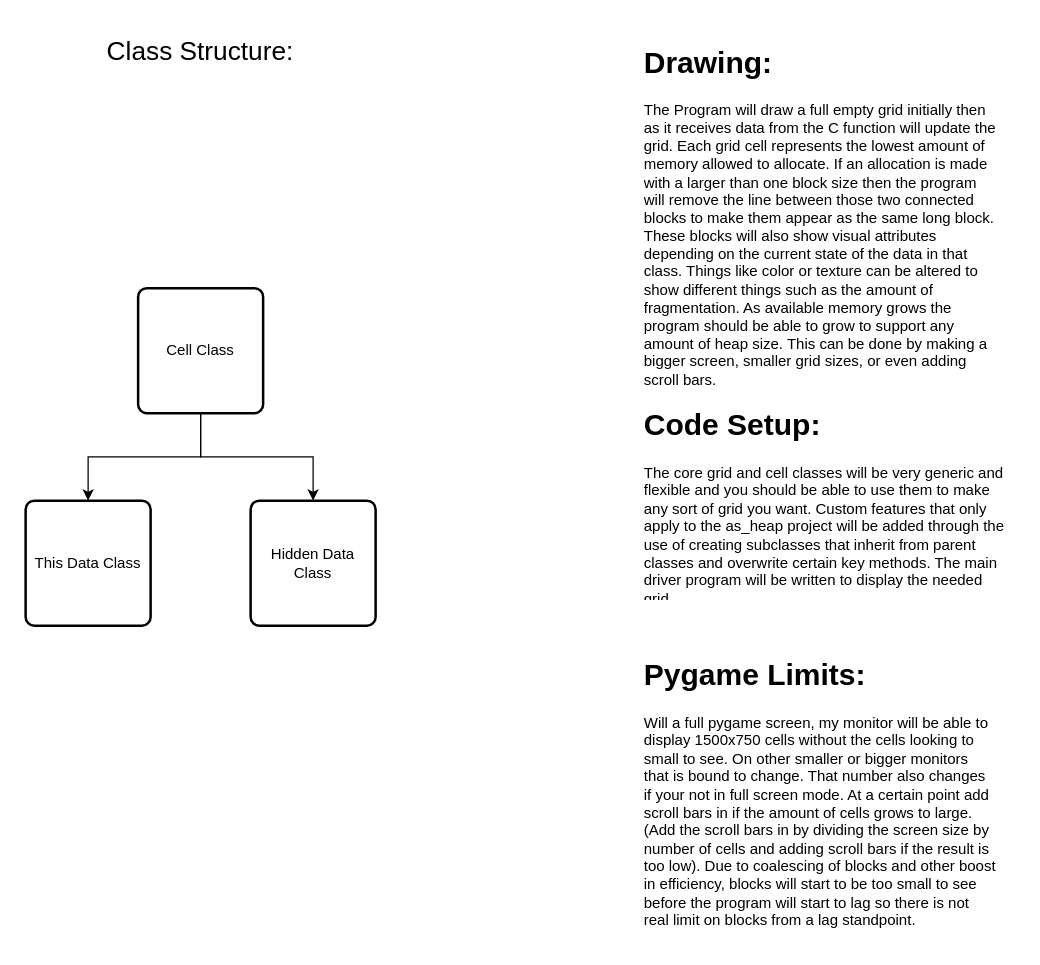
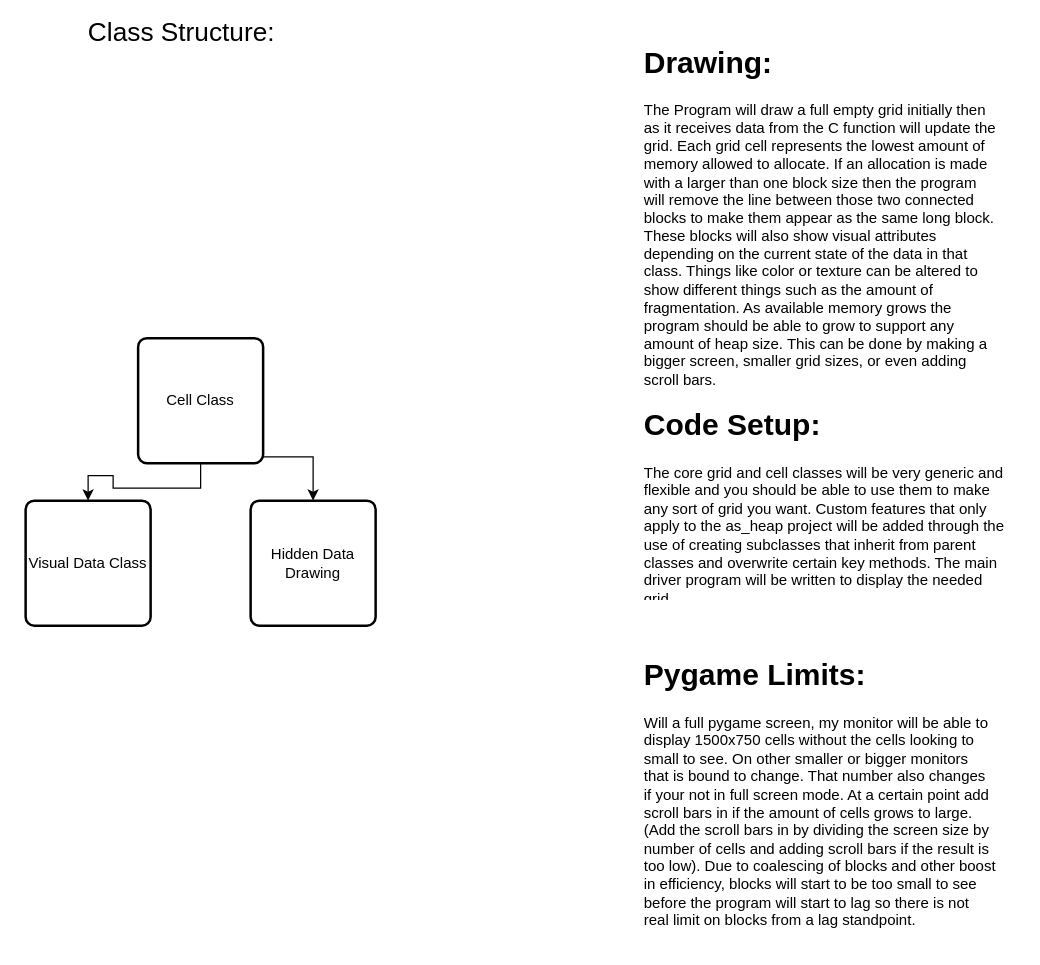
(201, 51) -> (182, 32)
(201, 351) -> (201, 401)
(88, 563) -> (88, 563)
(313, 563) -> (313, 563)
